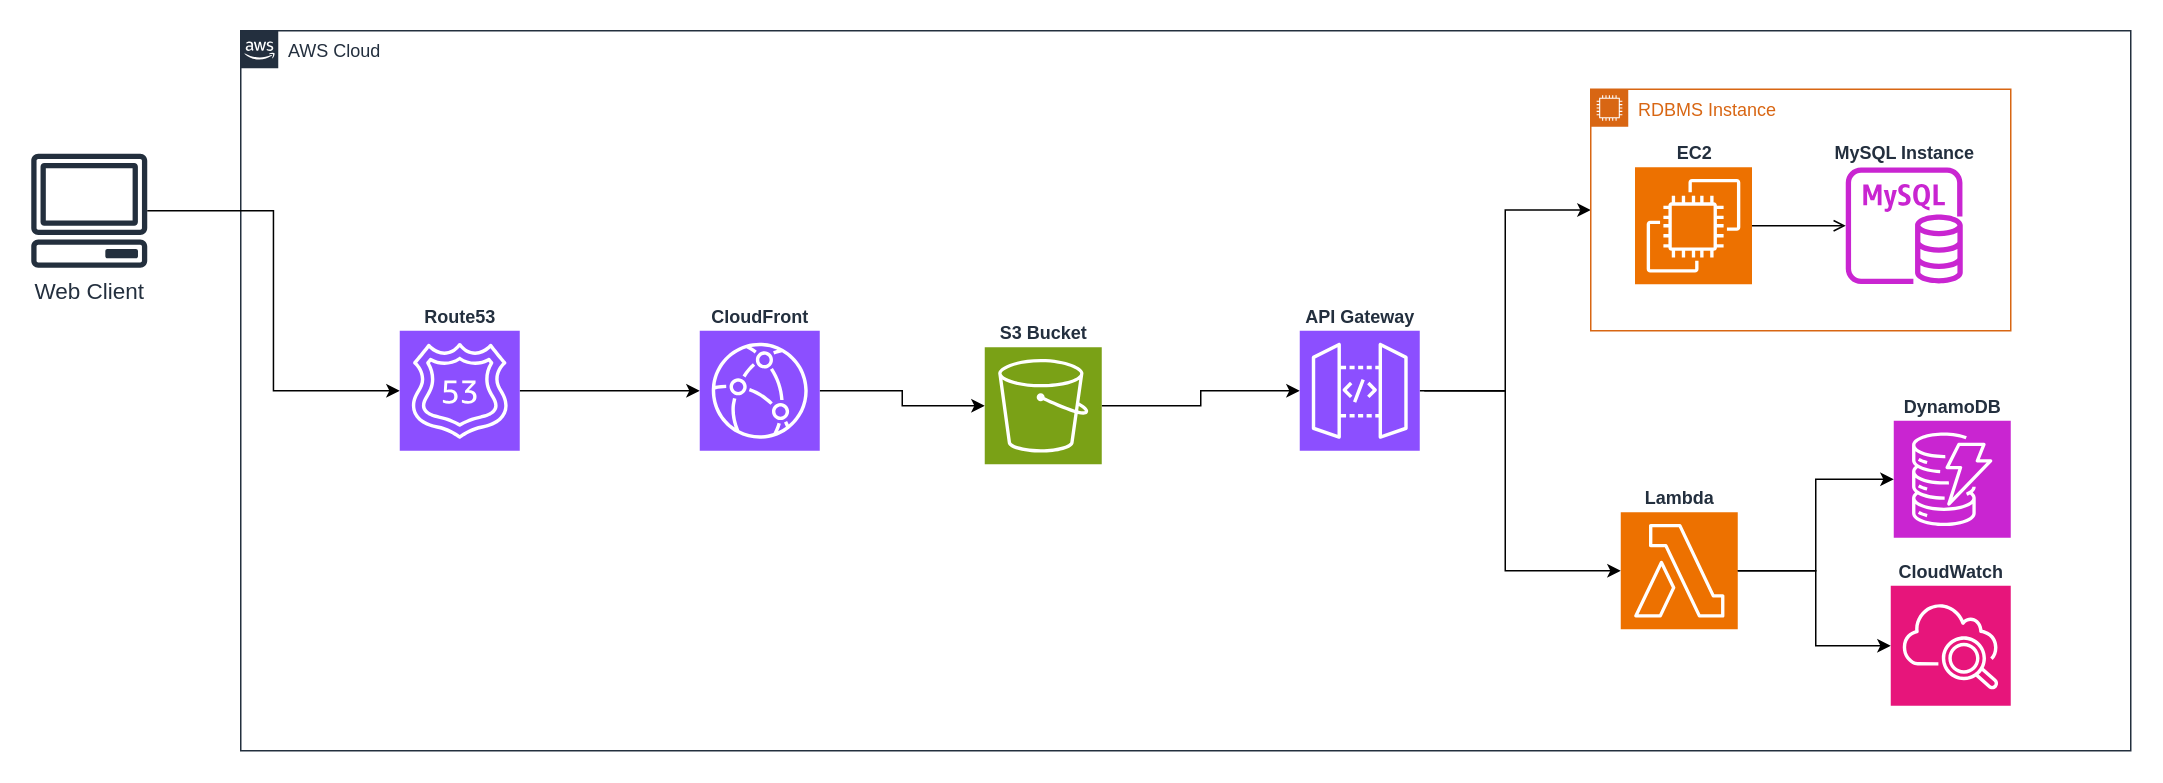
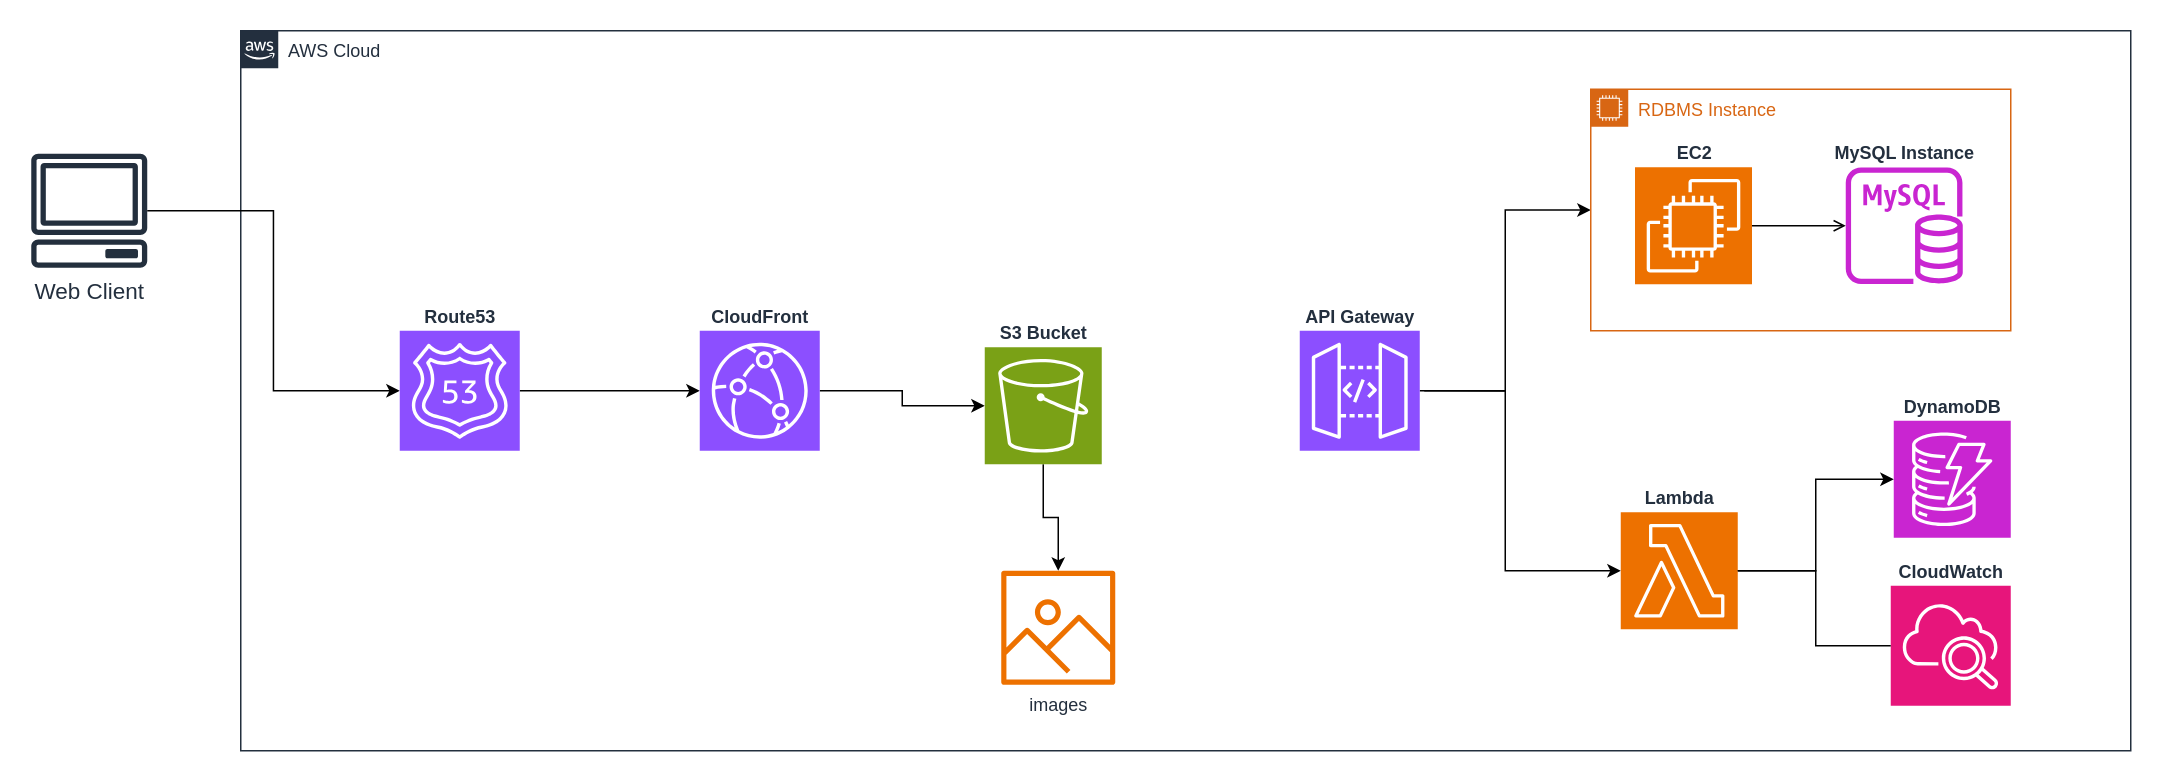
(1201, 404) -> none
none -> (1045, 518)
none -> (1058, 628)
(1879, 646) -> (1883, 646)
